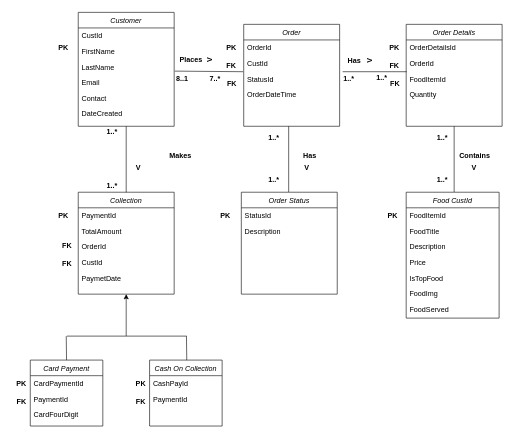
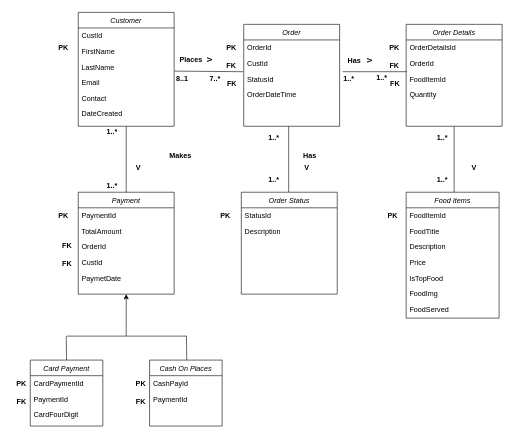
(475, 156) -> none
(126, 200) -> (126, 200)
(453, 200) -> (453, 200)
(186, 368) -> (186, 368)
